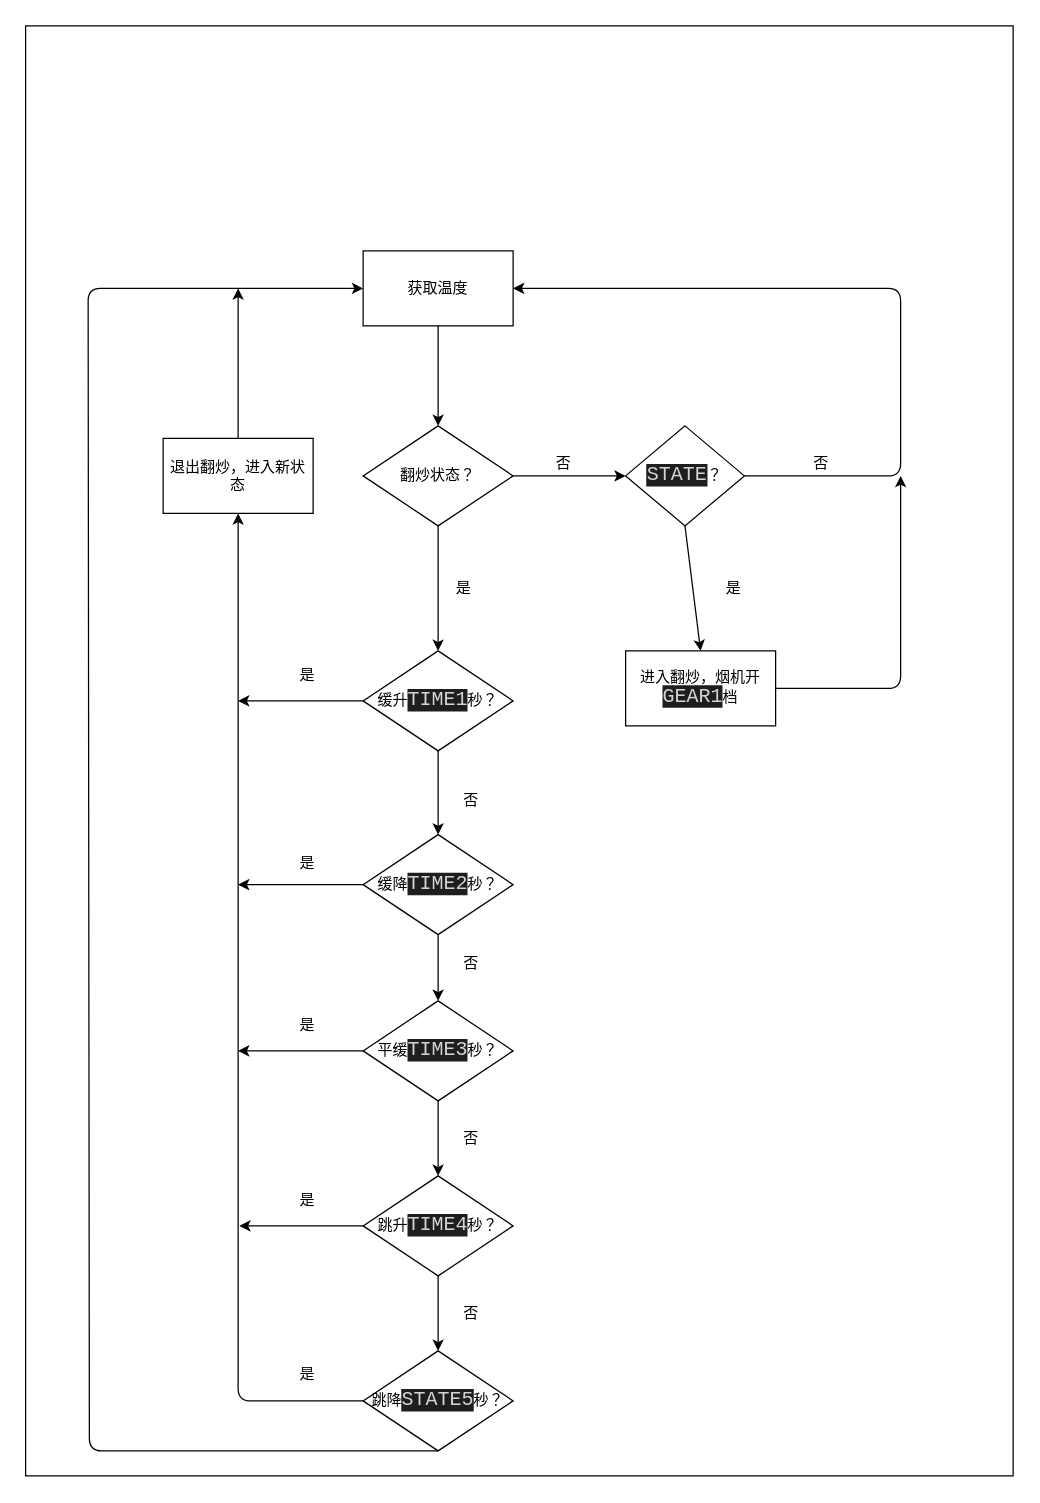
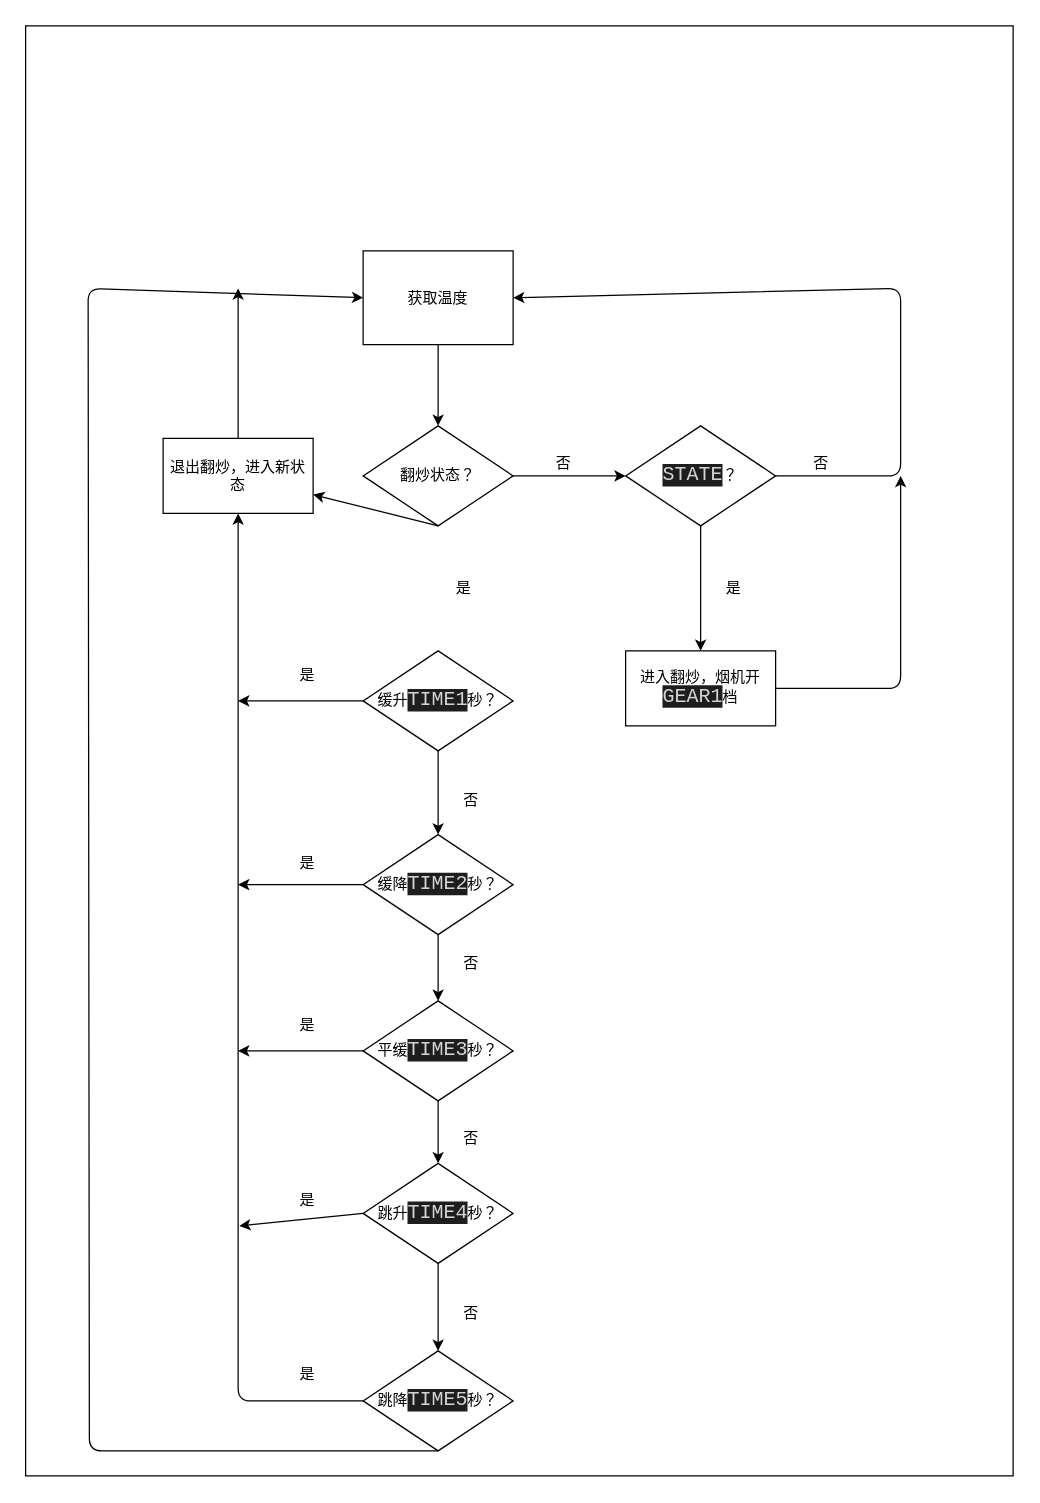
(438, 288) -> (438, 298)
(685, 476) -> (701, 476)
(438, 584) -> (379, 511)
(438, 1226) -> (438, 1213)
(438, 1401) -> (438, 1401)
